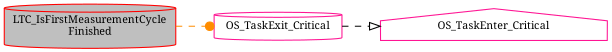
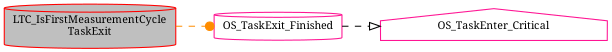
(90, 26) -> (90, 26)
(278, 26) -> (278, 26)
